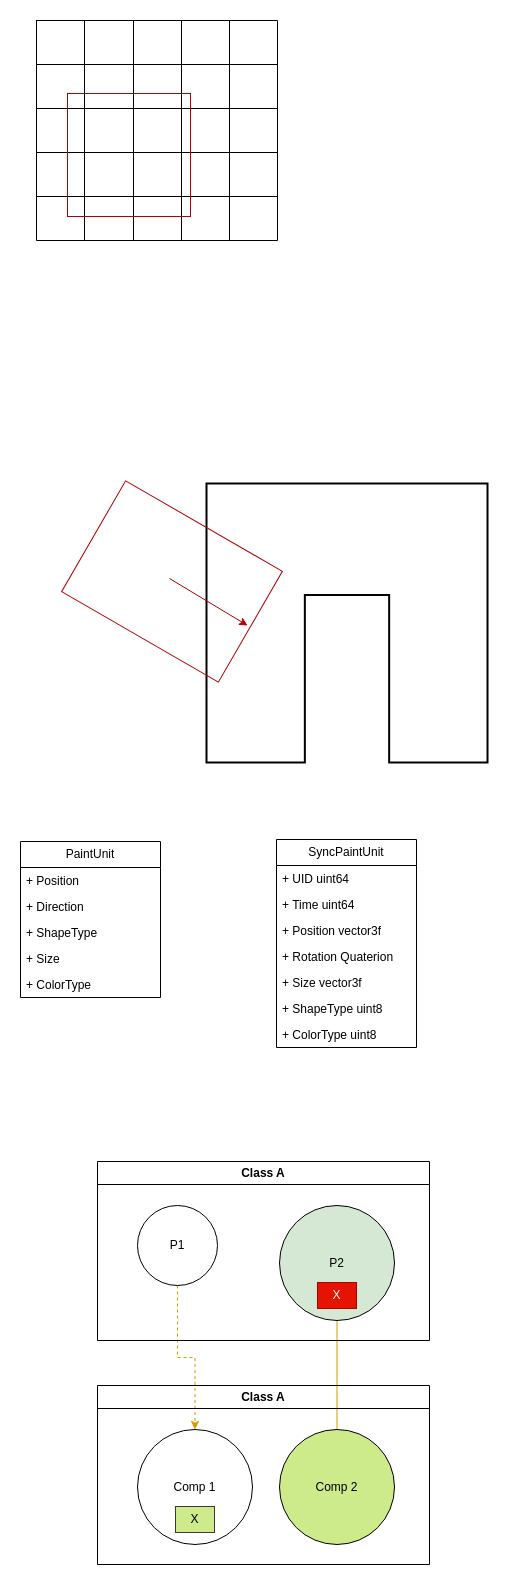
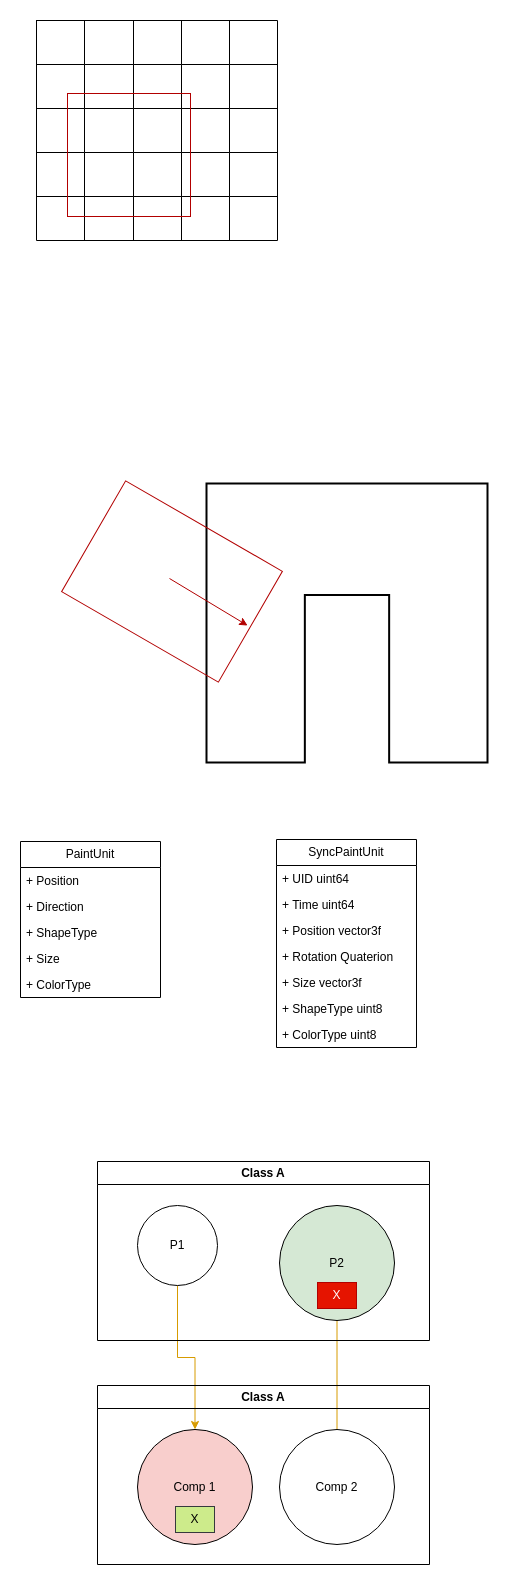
(183, 1358) -> (183, 1358)
(195, 1487) -> (195, 1487)
(337, 1487) -> (337, 1487)
